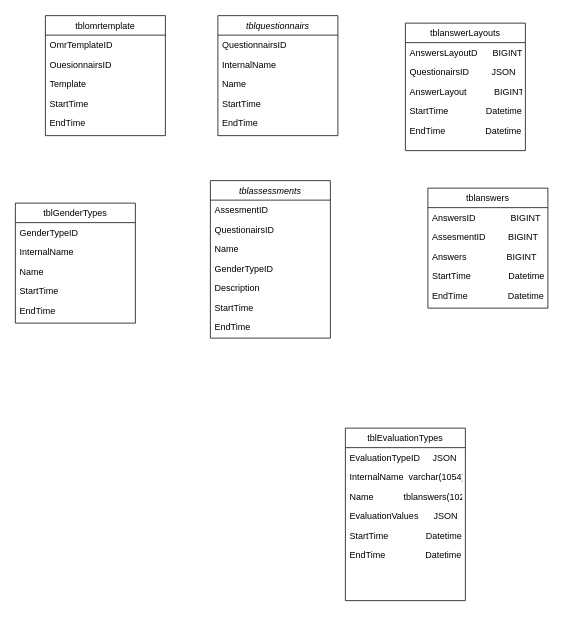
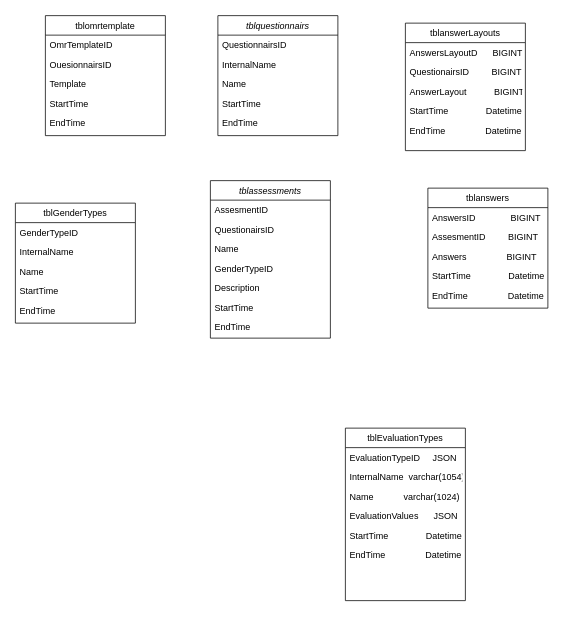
(474, 72) -> (479, 72)
(422, 497) -> (416, 497)
